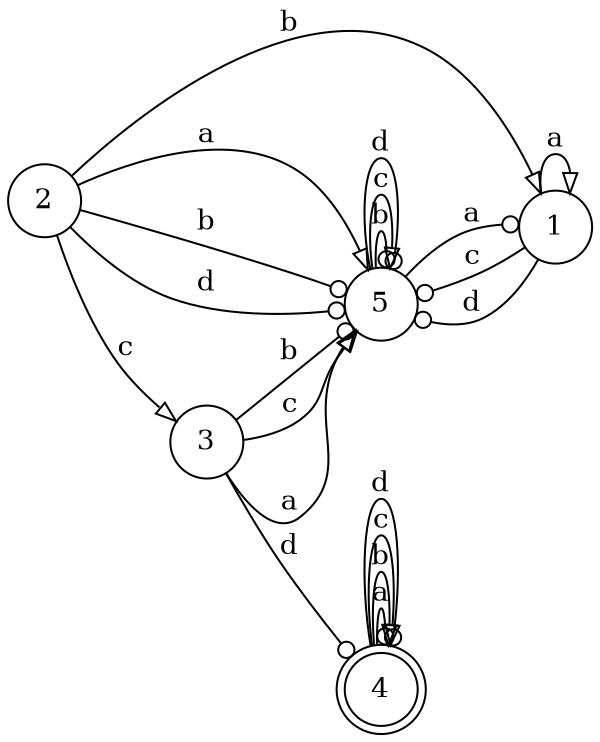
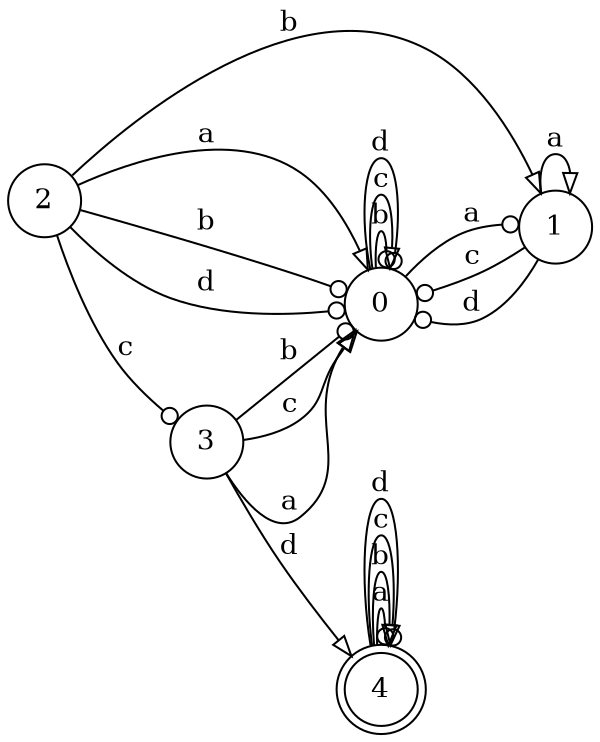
(381, 304) -> (381, 304)
(96, 329) -> (98, 331)
(279, 561) -> (278, 559)
